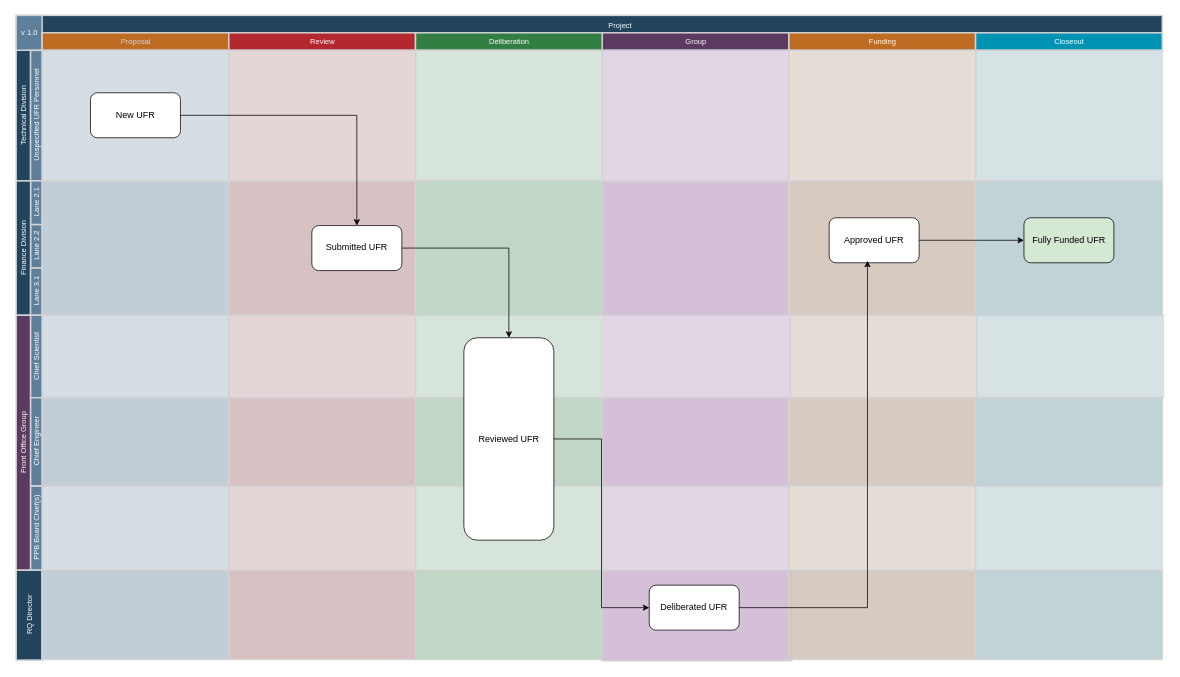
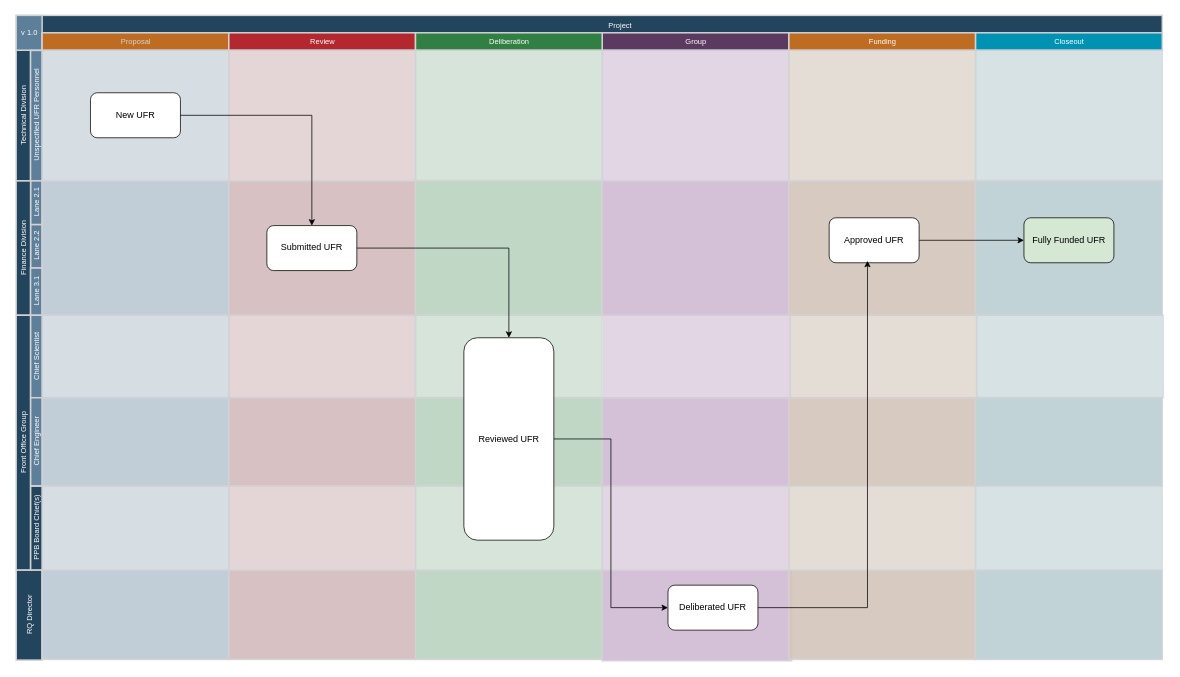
(357, 248) -> (312, 248)
(23, 443) -> (23, 443)
(36, 528) -> (36, 528)
(694, 608) -> (713, 608)
